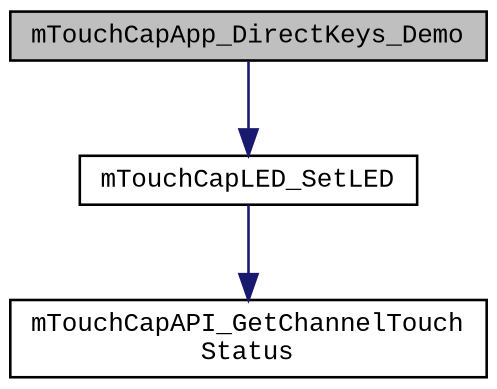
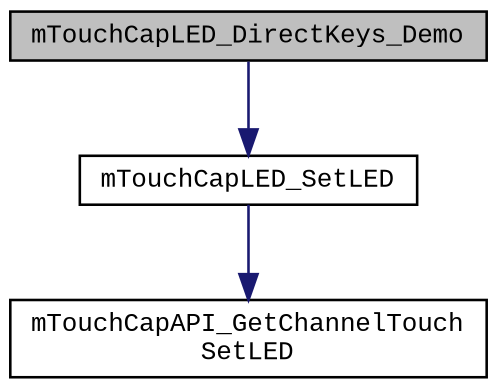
(248, 36) -> (248, 36)
(248, 339) -> (248, 339)
